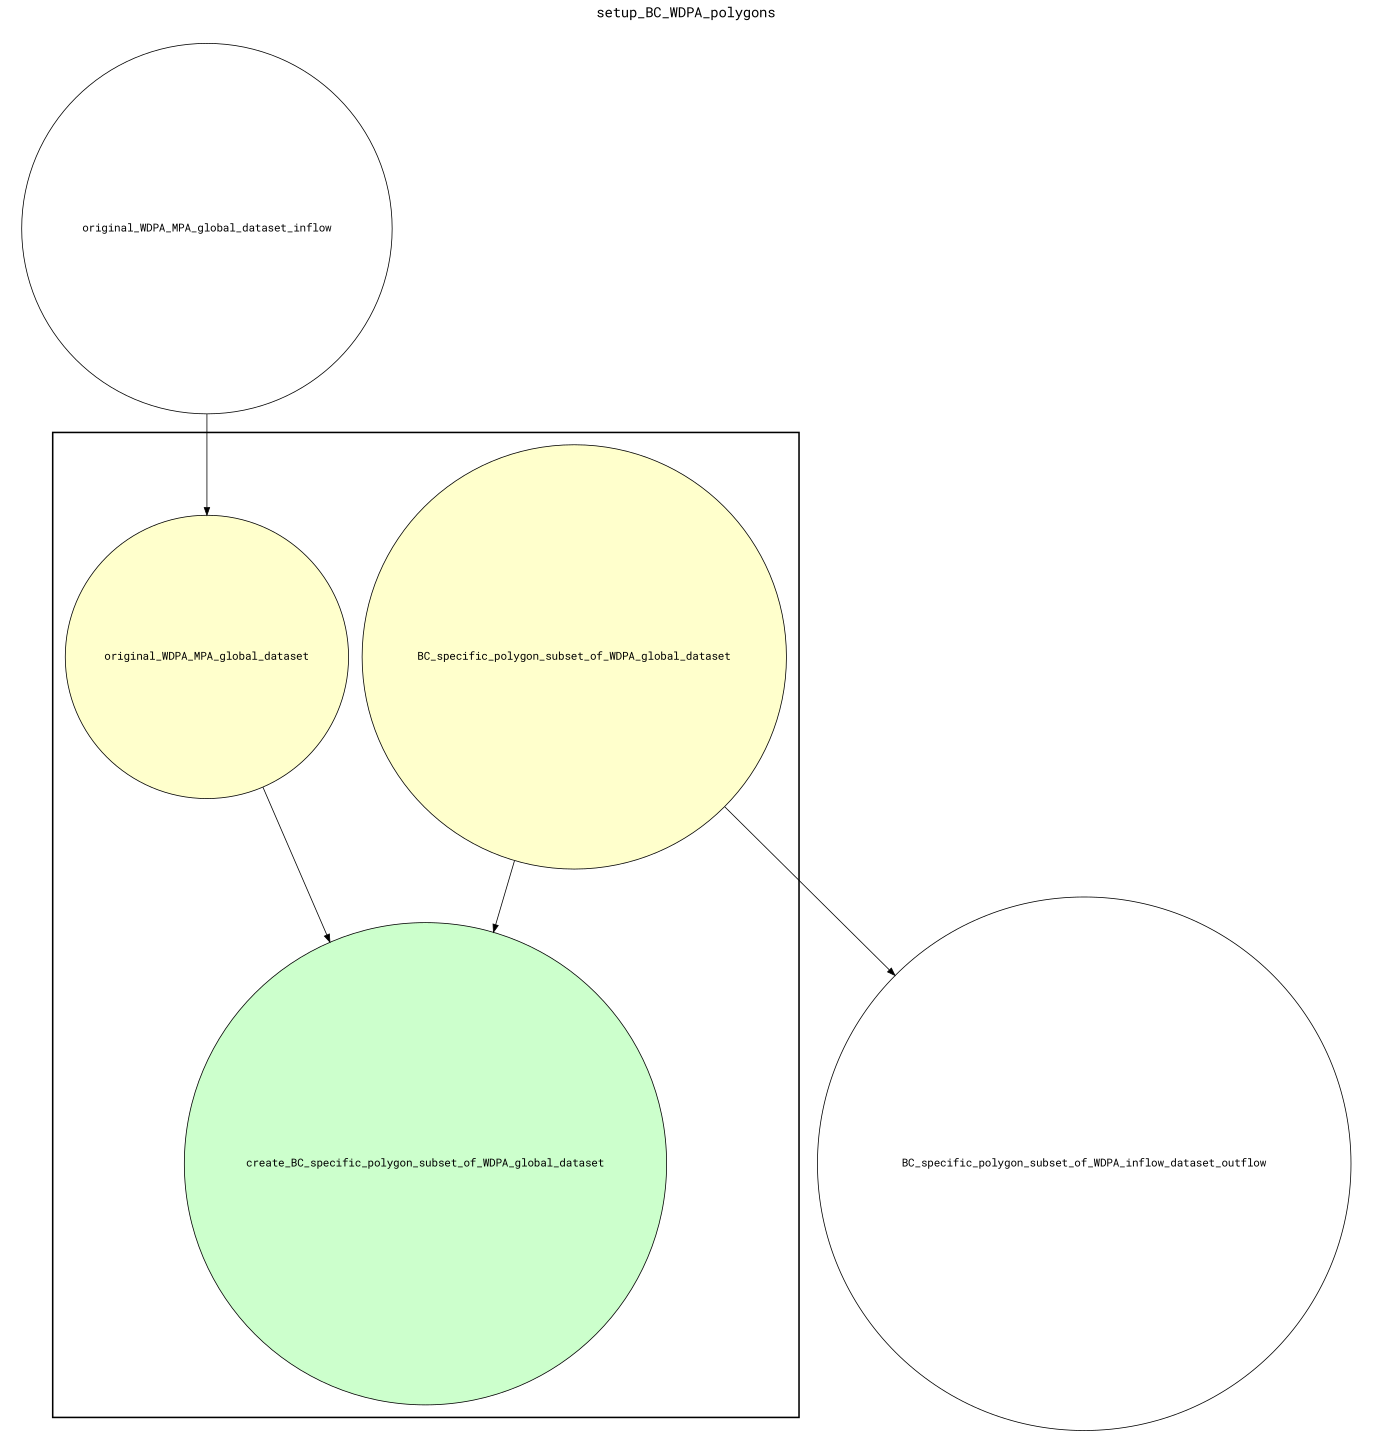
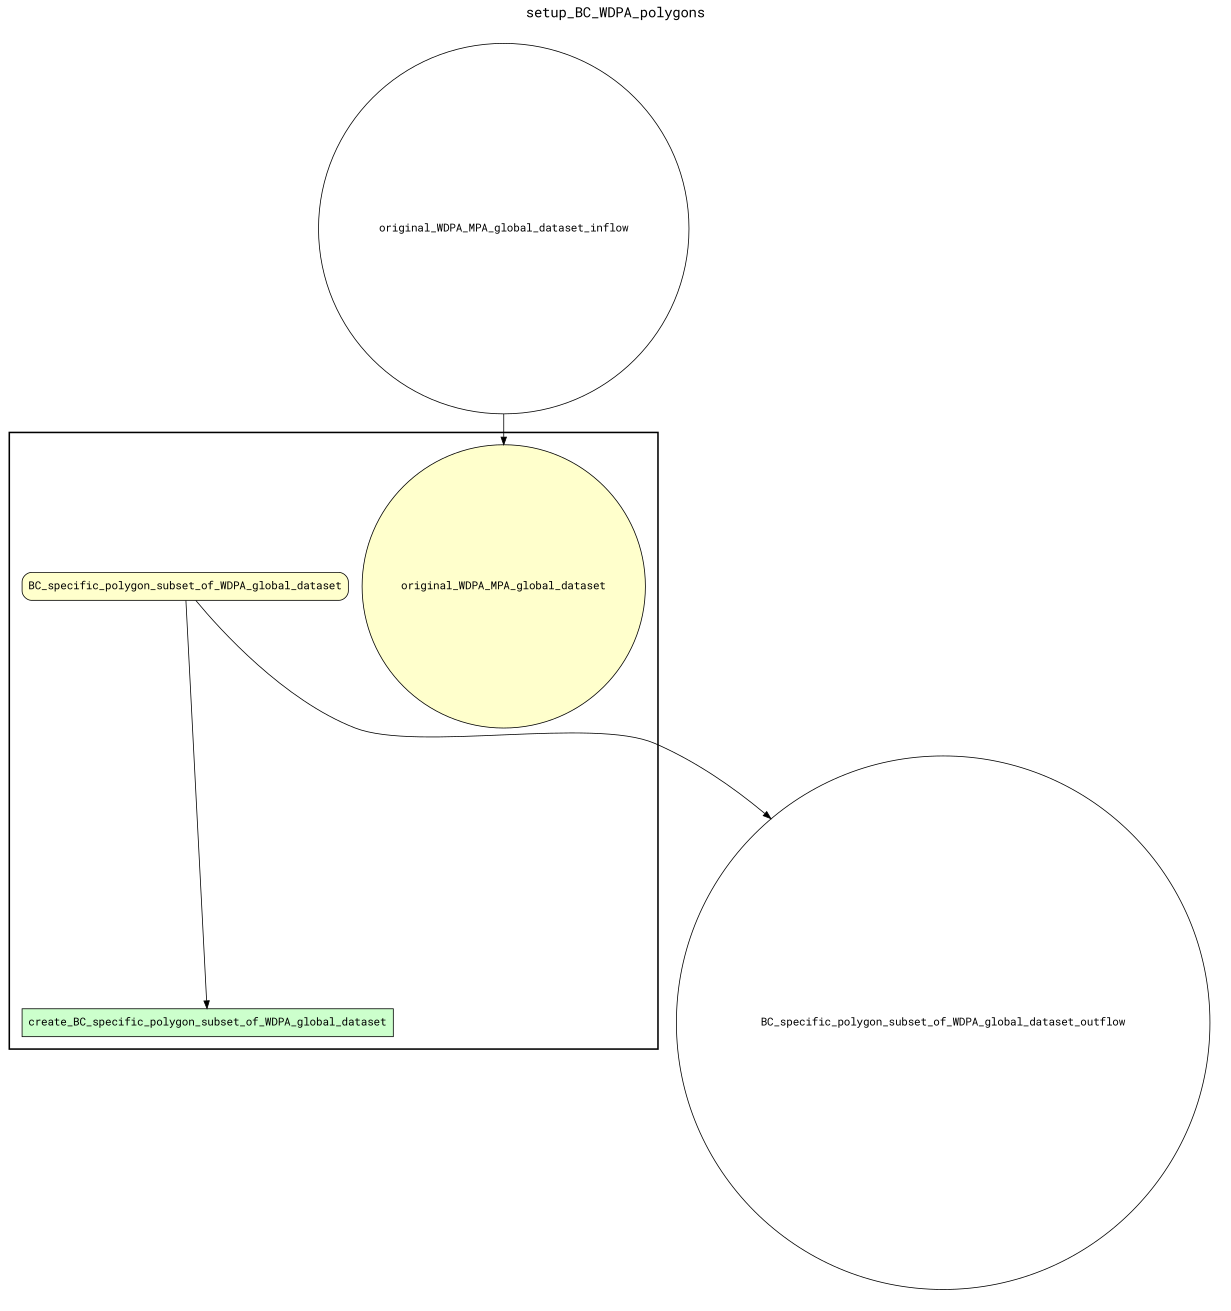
(574, 657) -> (185, 586)
(295, 861) -> none
(425, 1164) -> (208, 1023)
(1084, 1164) -> (943, 1023)
